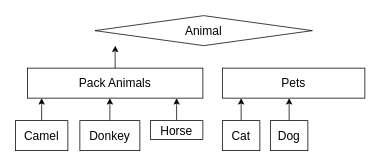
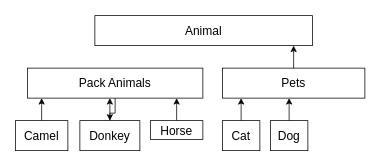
(204, 30) -> (204, 30)
(115, 52) -> (115, 113)
none -> (294, 60)
